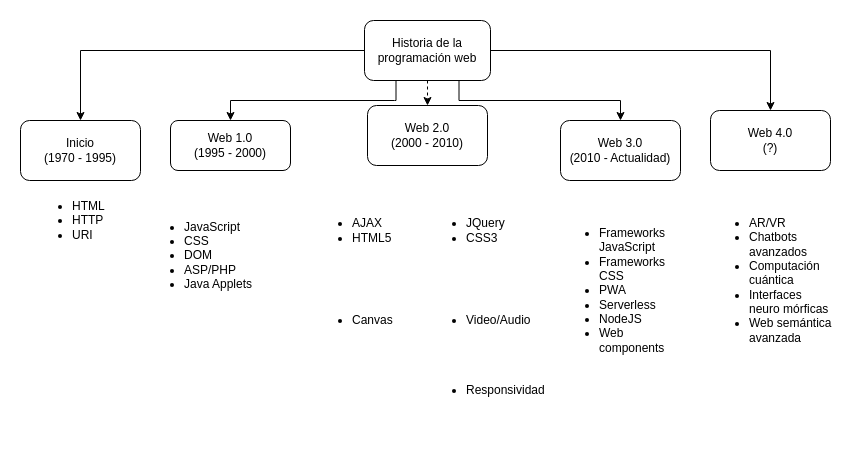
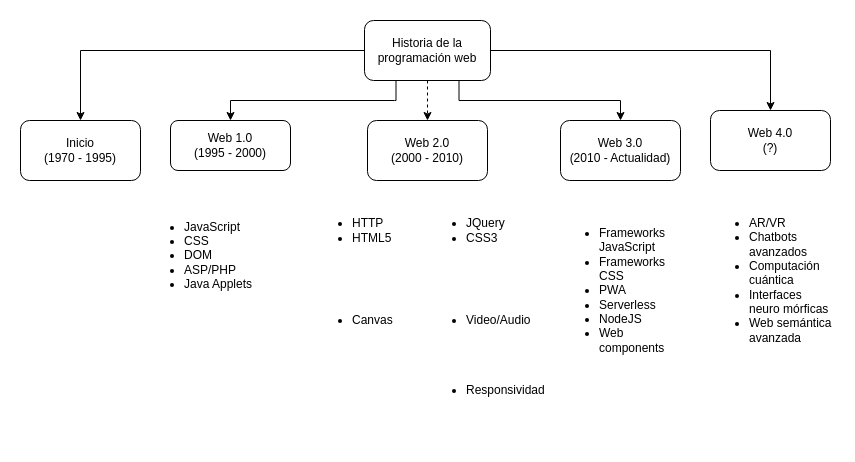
(428, 136) -> (428, 151)
(81, 221) -> none
(329, 231) -> (329, 231)
